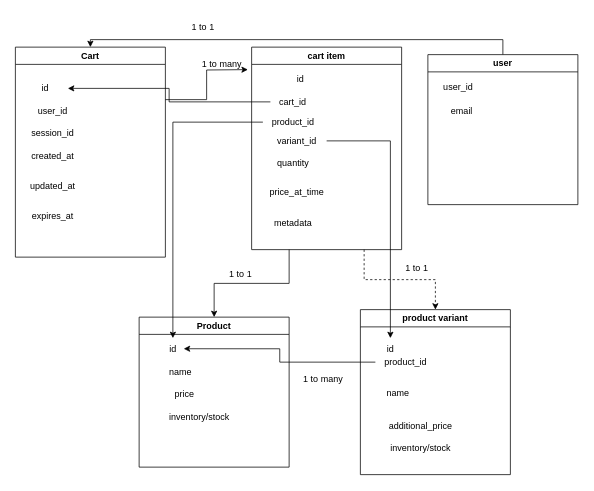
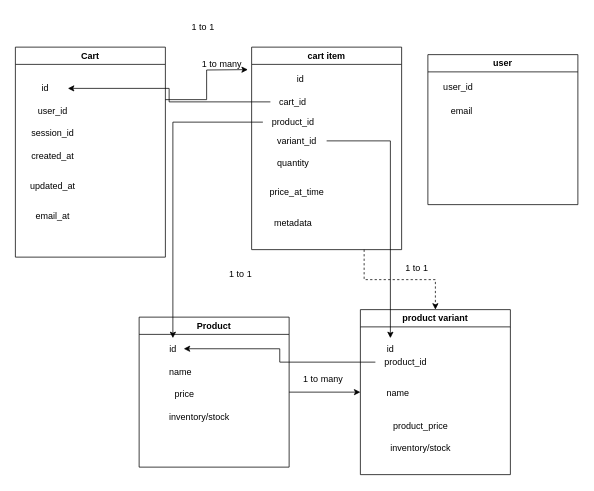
(298, 39) -> none
(53, 216) -> (53, 216)
(252, 283) -> none
none -> (354, 392)
(421, 426) -> (421, 426)
